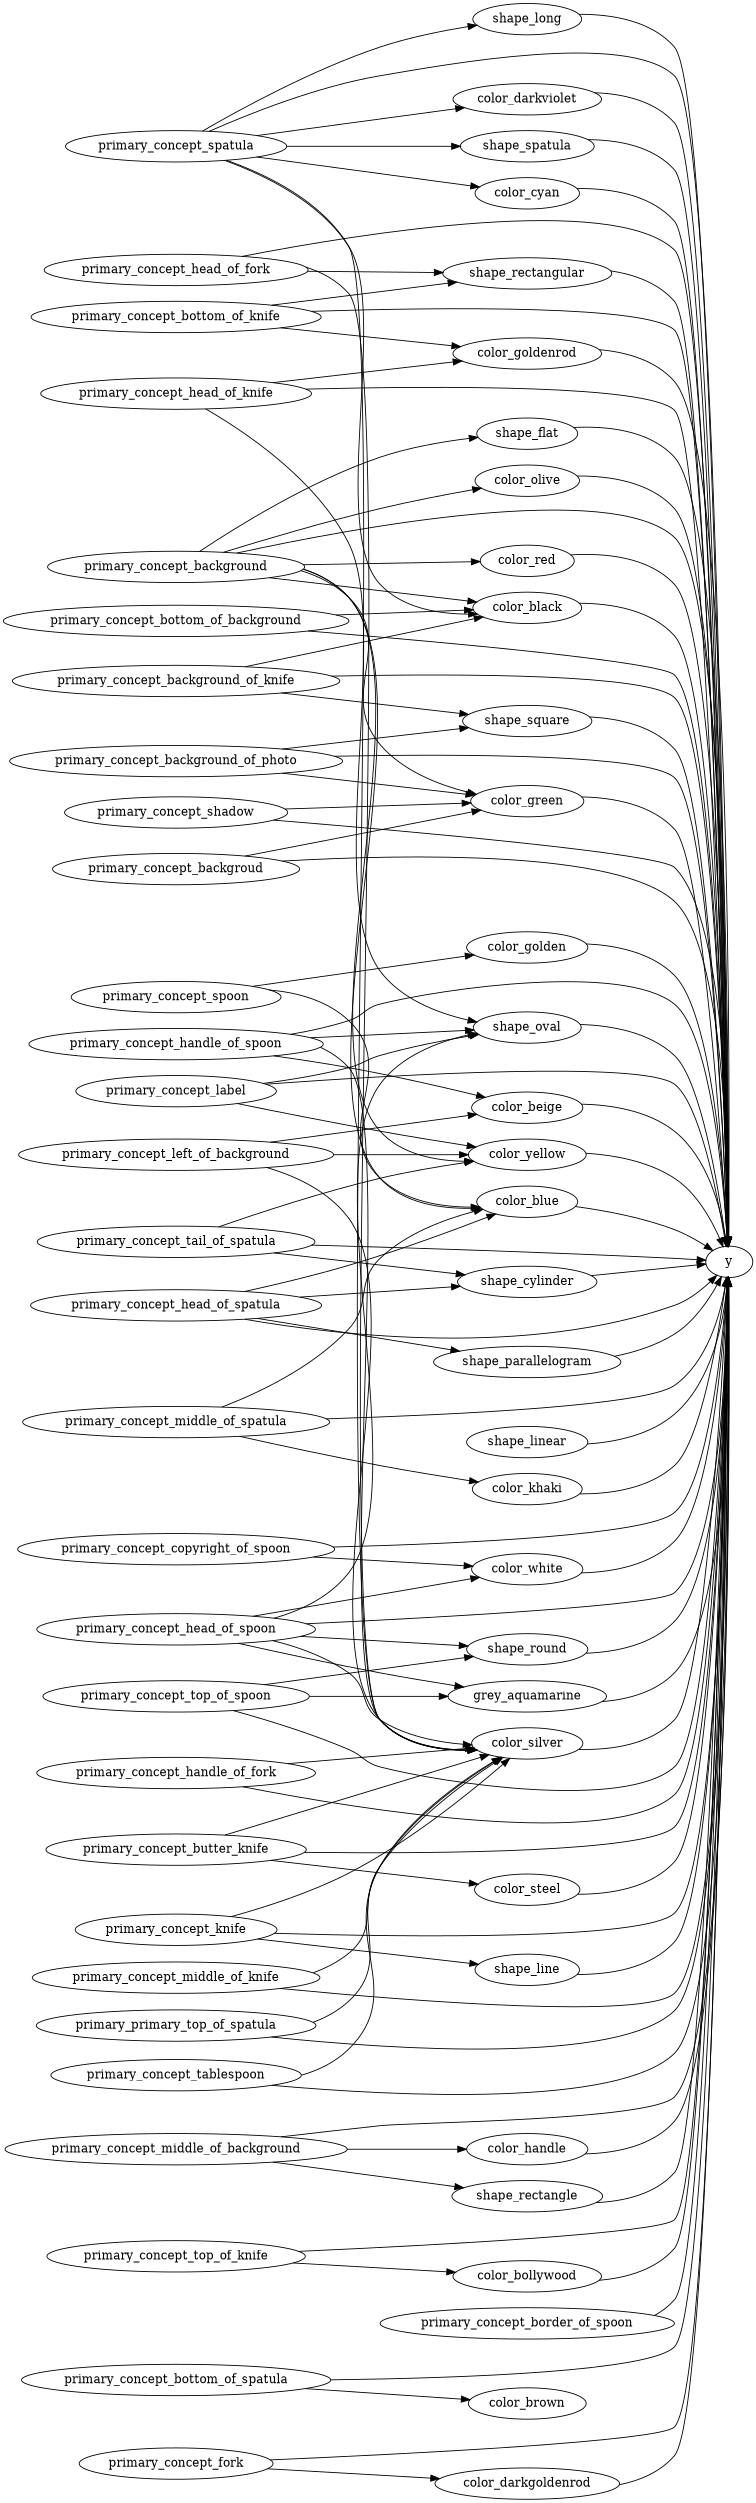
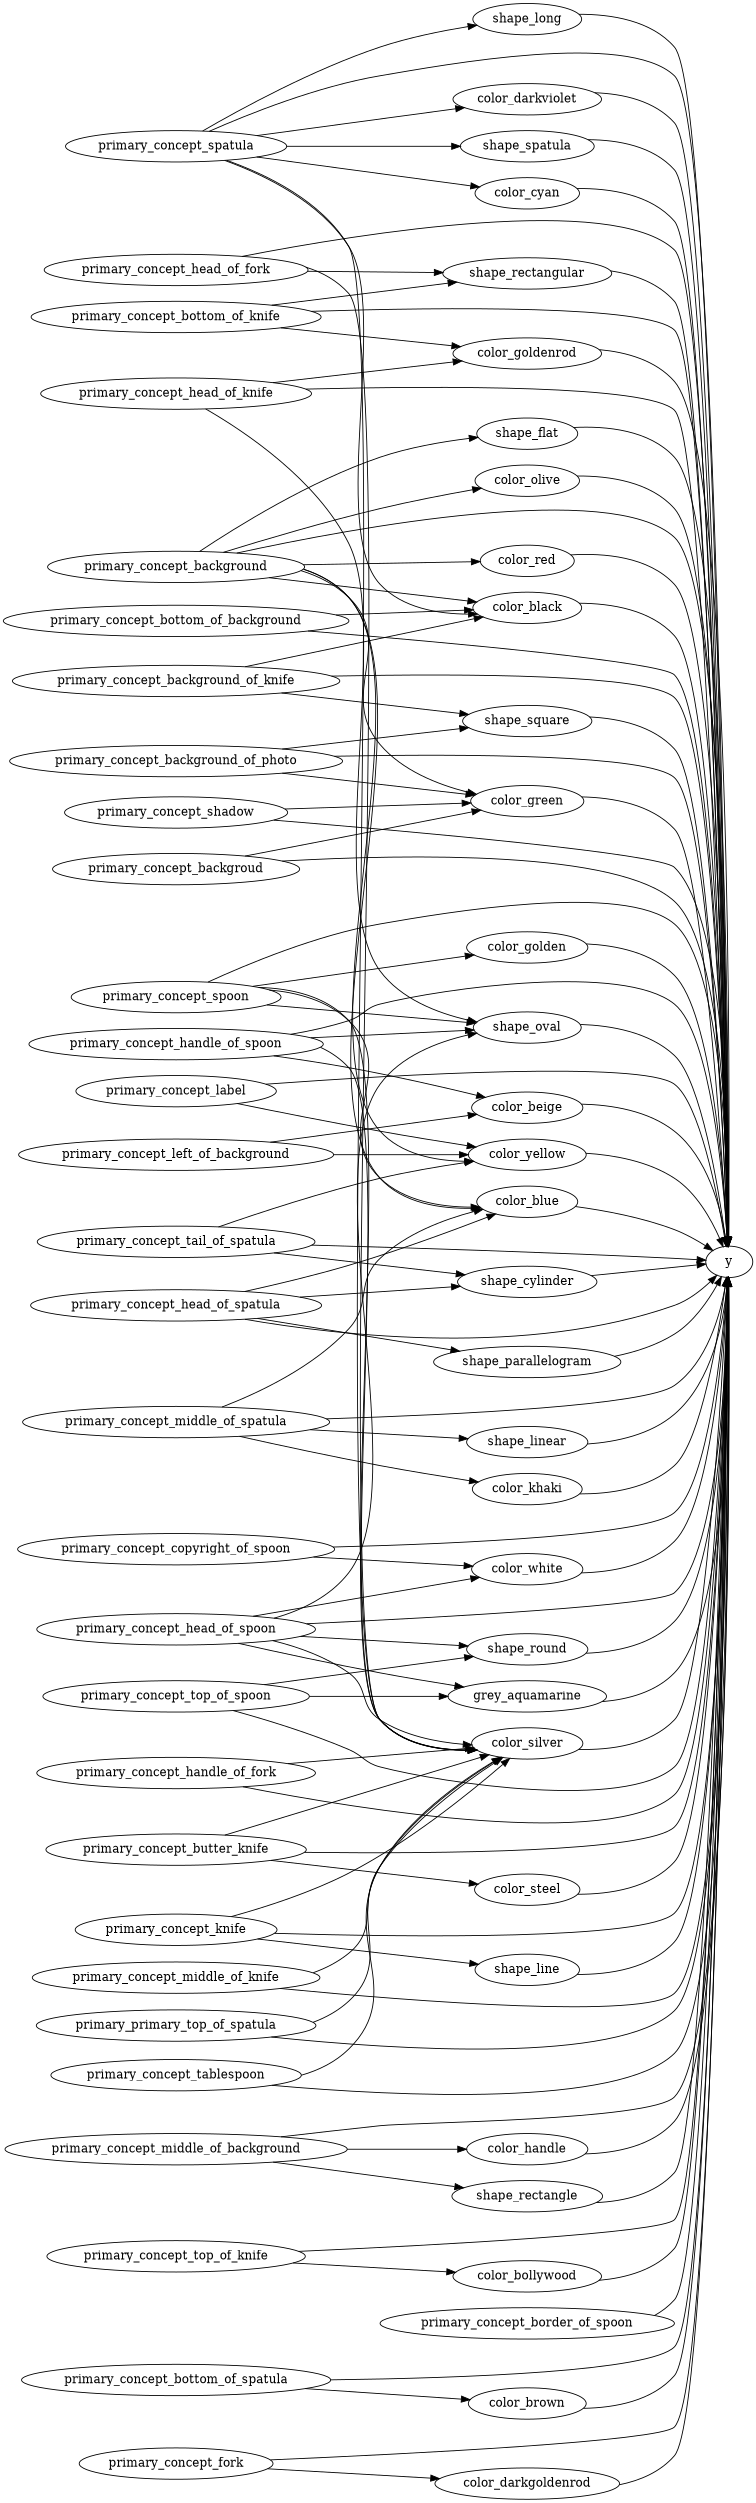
none -> (599, 904)
(377, 1057) -> (372, 1014)
none -> (385, 1434)
(356, 1538) -> (365, 1369)
none -> (714, 1882)
